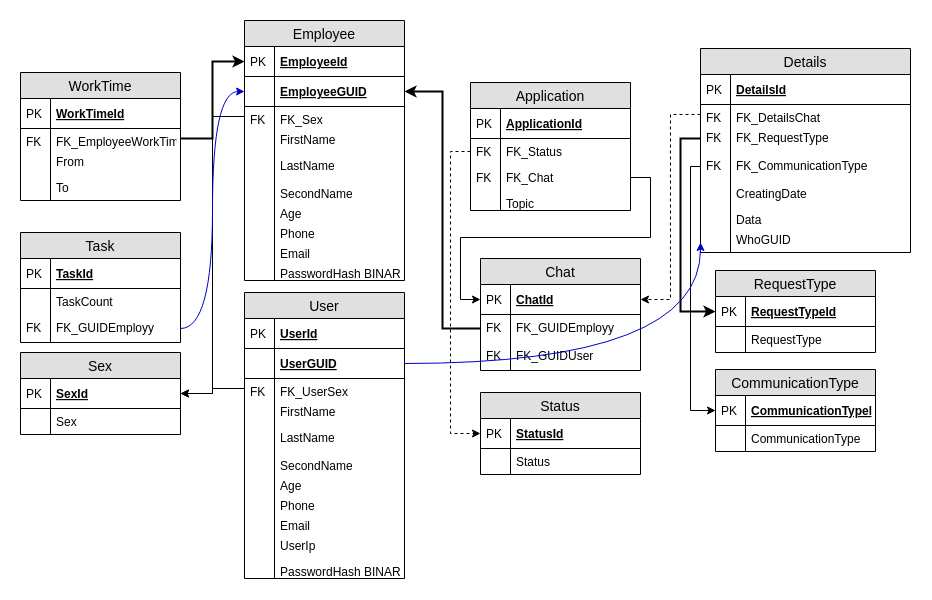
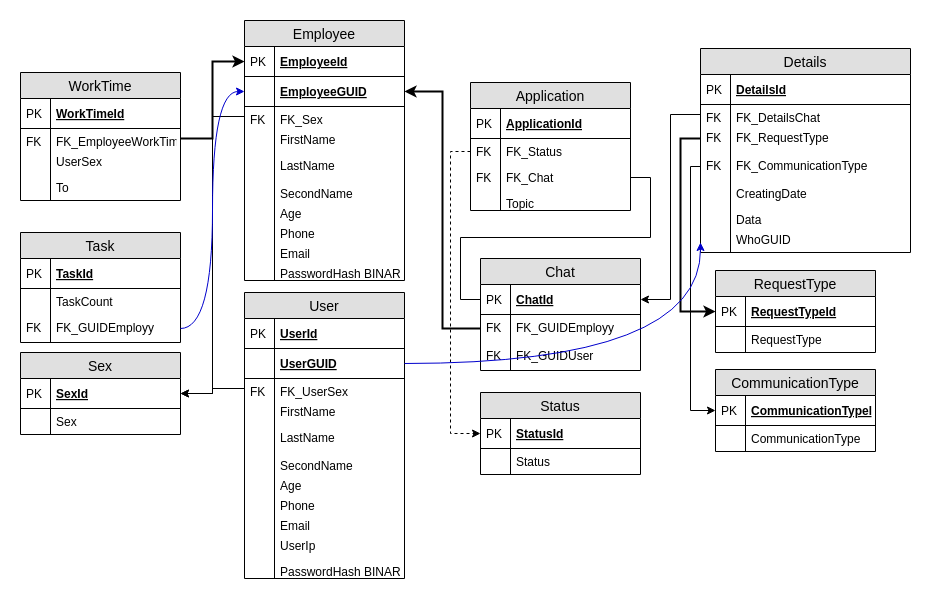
(69, 162) -> (80, 162)
(671, 205) -> (671, 205)
(472, 300) -> (474, 300)
